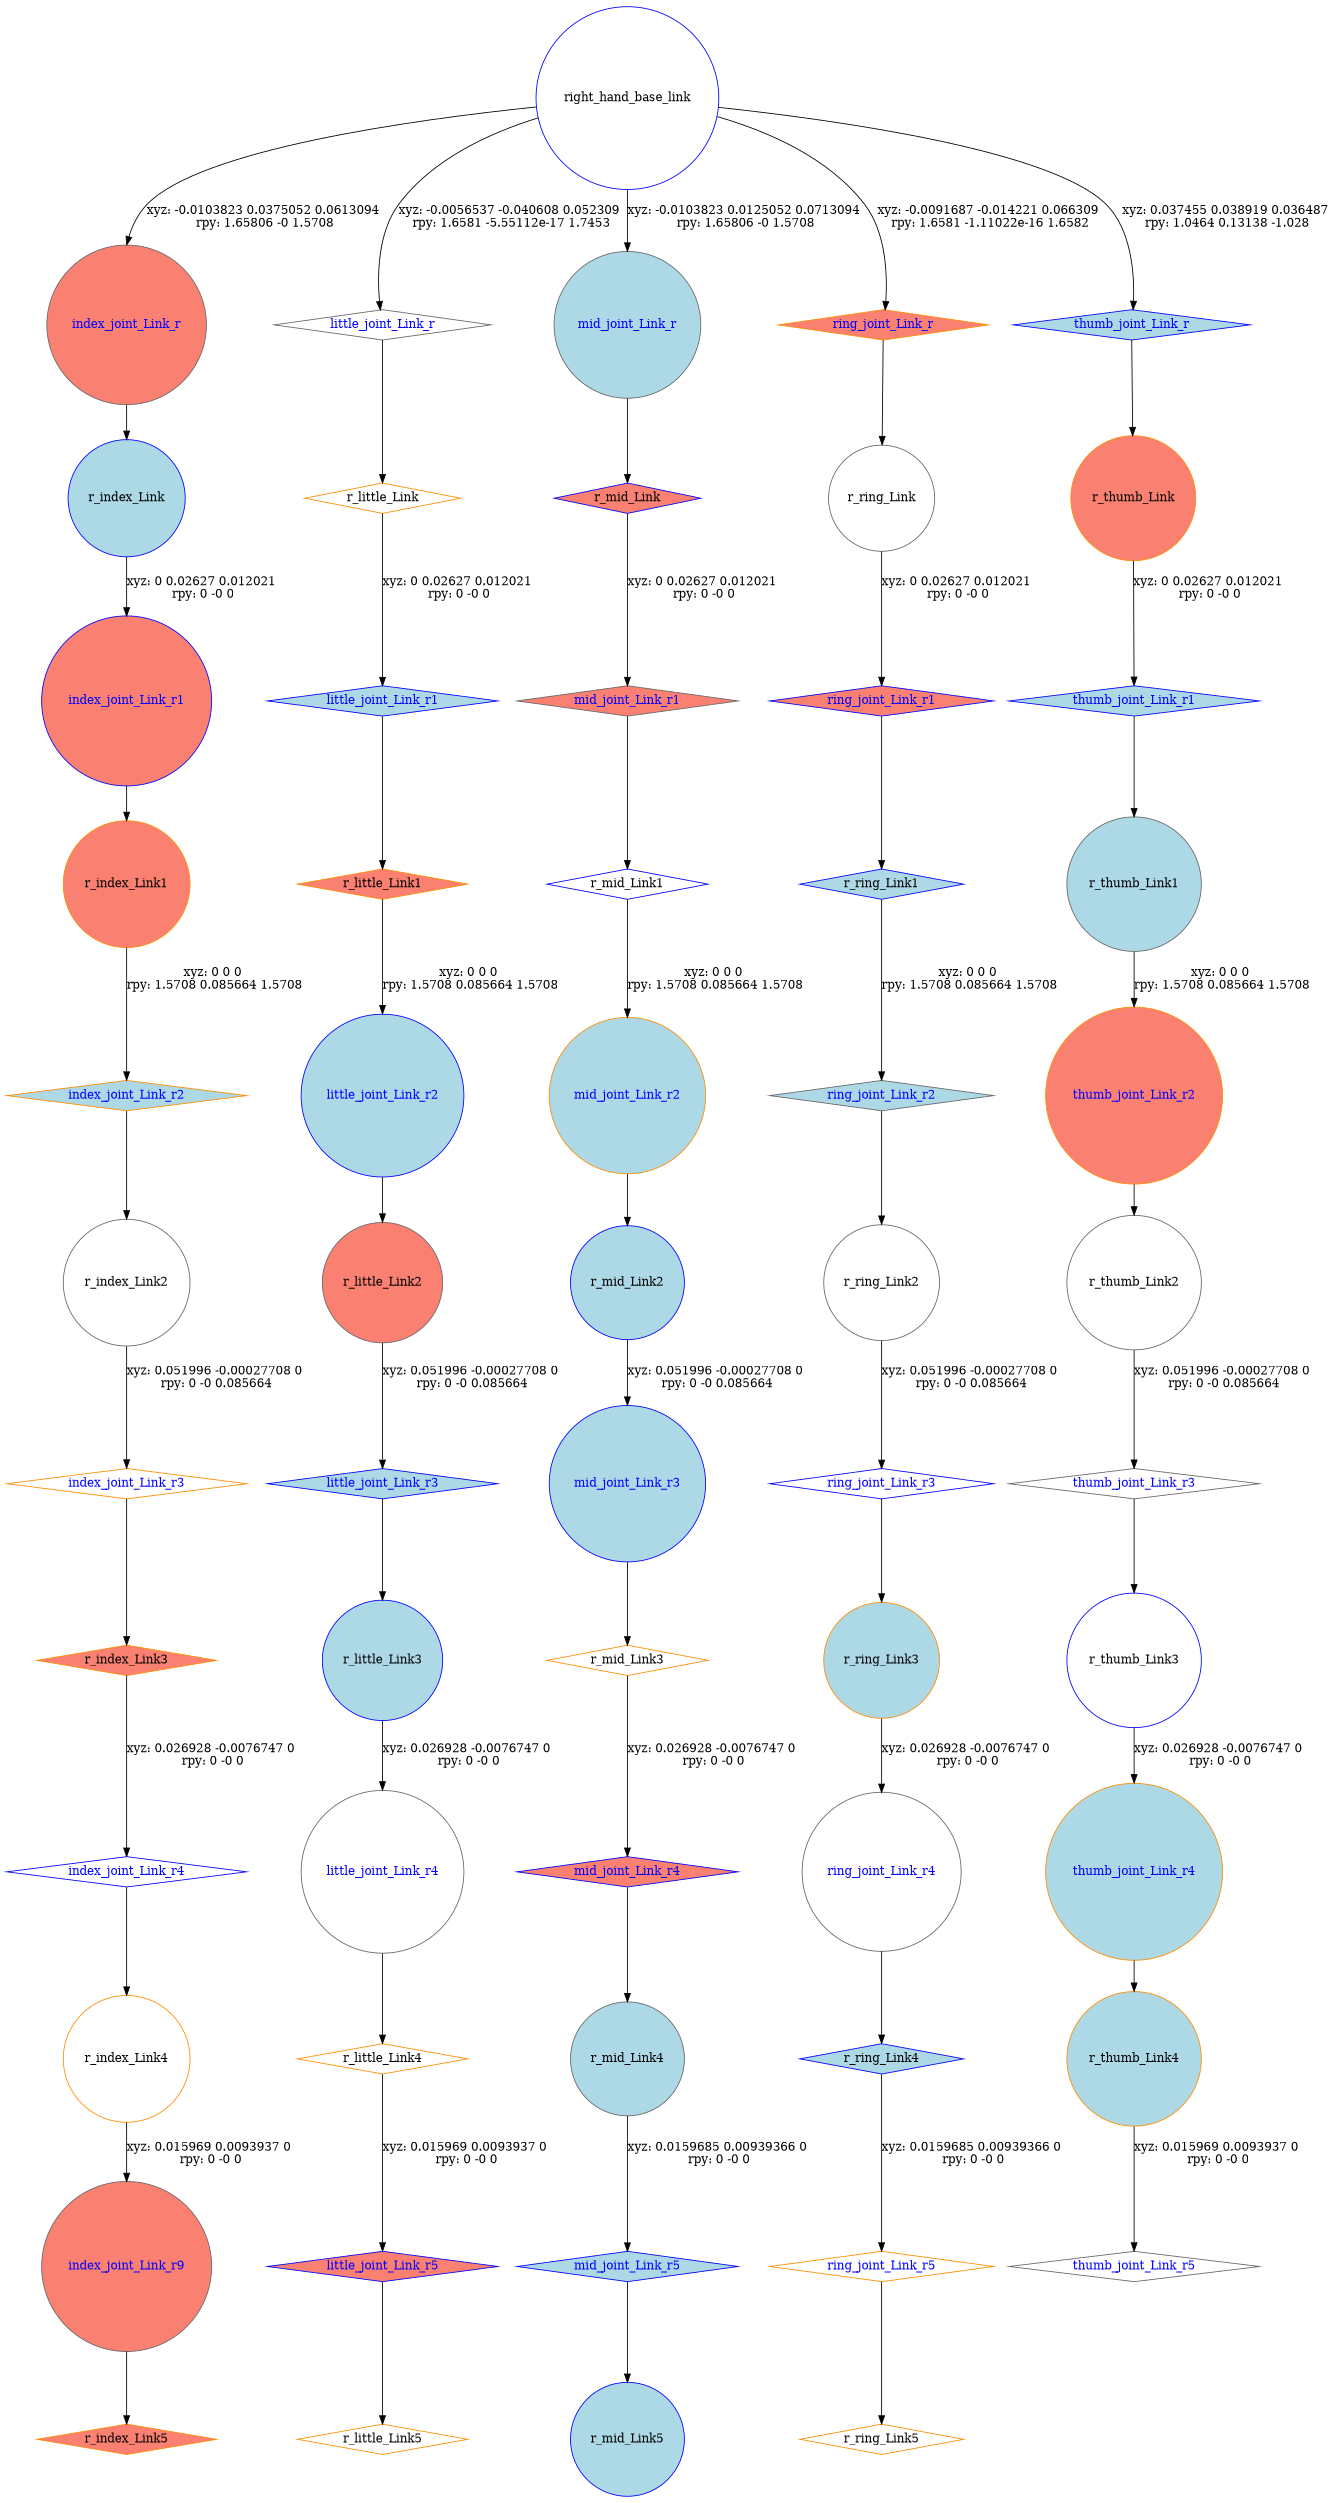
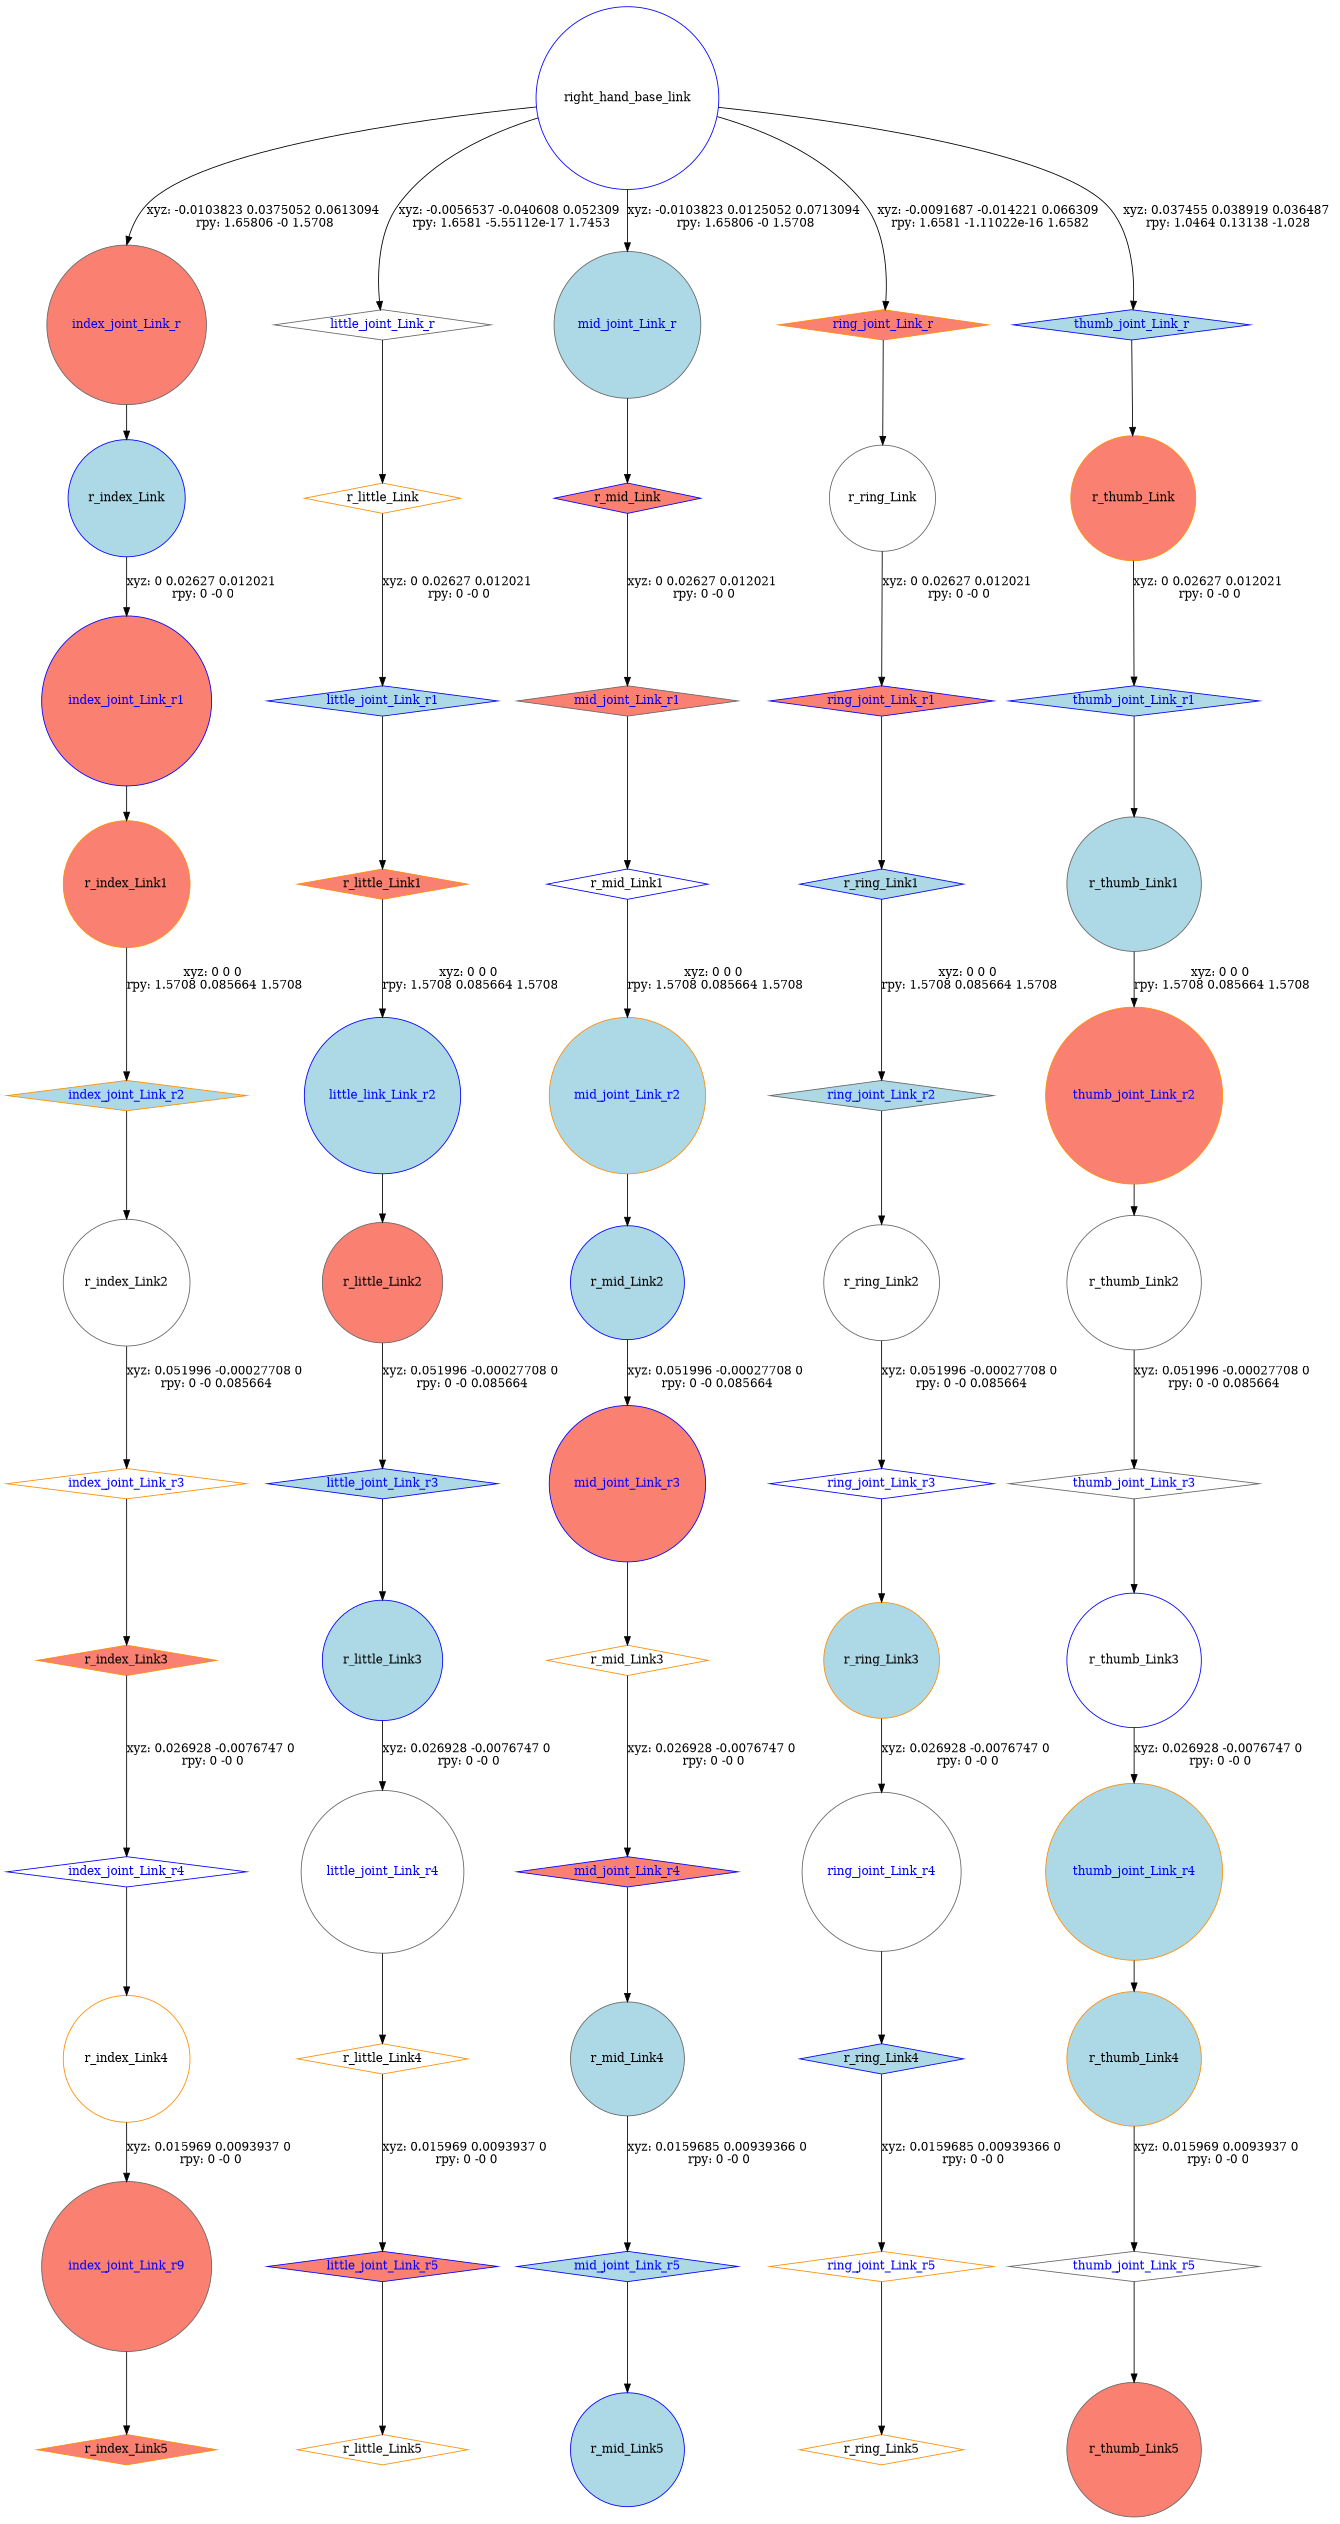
(383, 1096) -> (383, 1096)
(627, 1484) -> (627, 1484)
none -> (1134, 2450)
